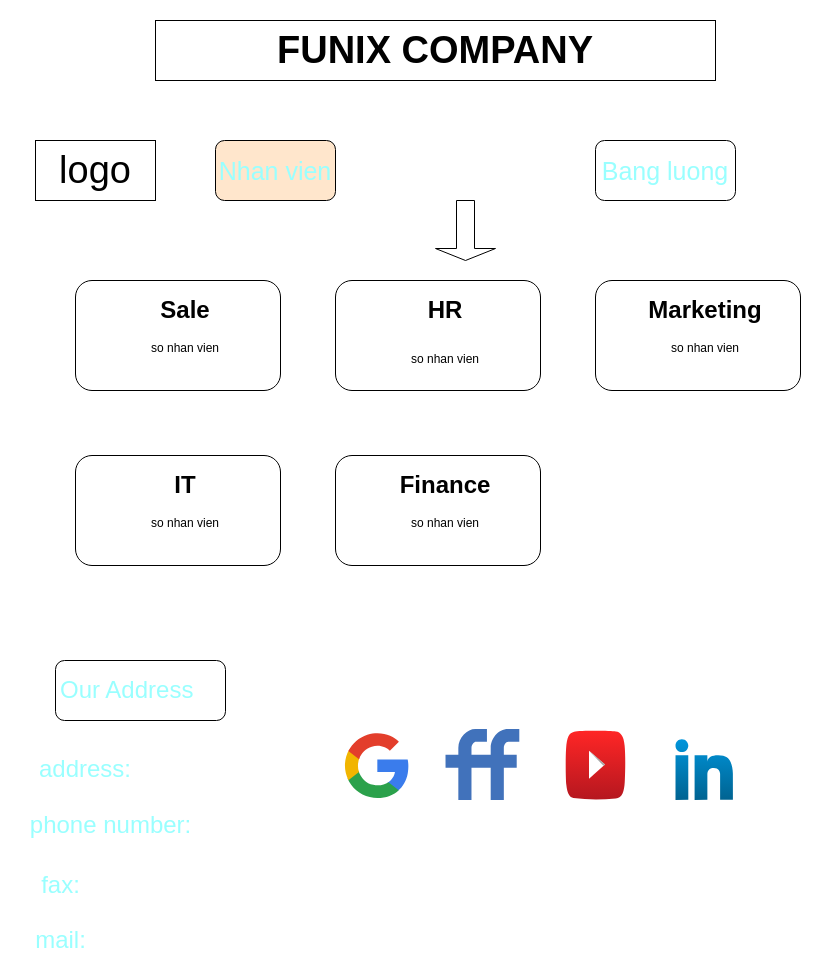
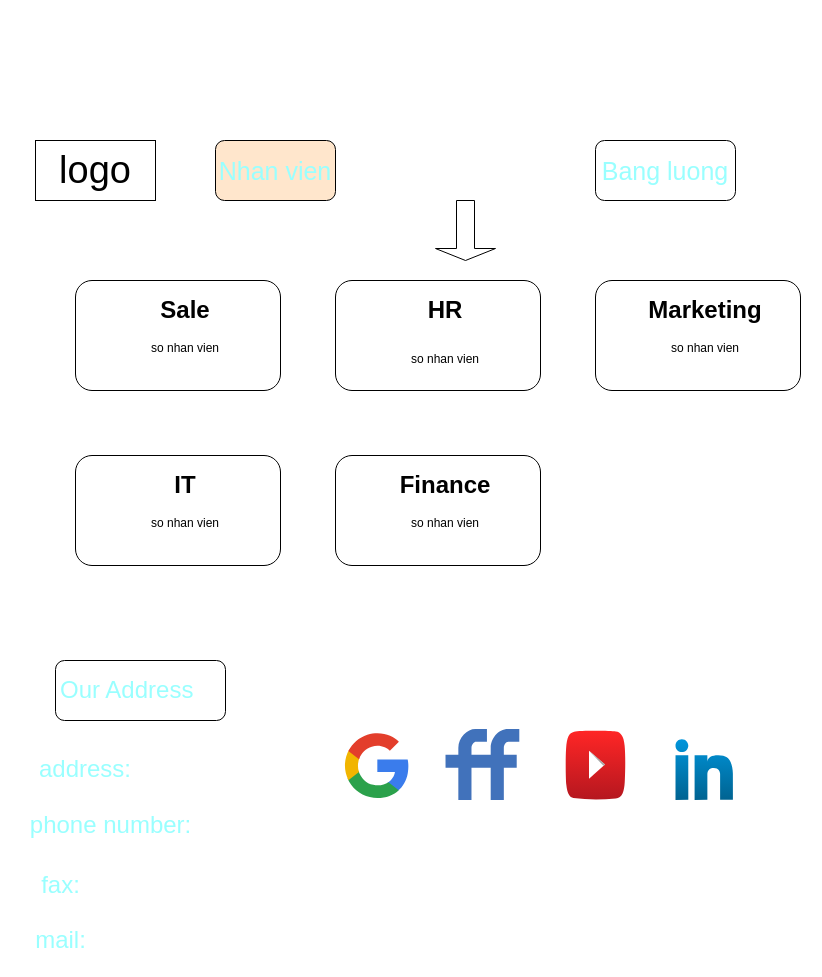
(436, 51) -> none
